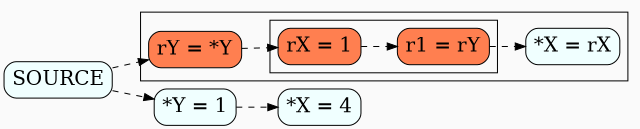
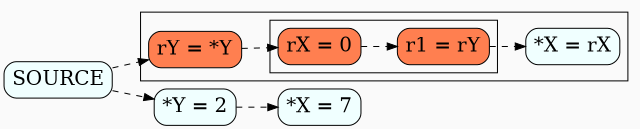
(320, 47) -> (320, 47)
(195, 107) -> (195, 107)
(320, 107) -> (320, 107)
